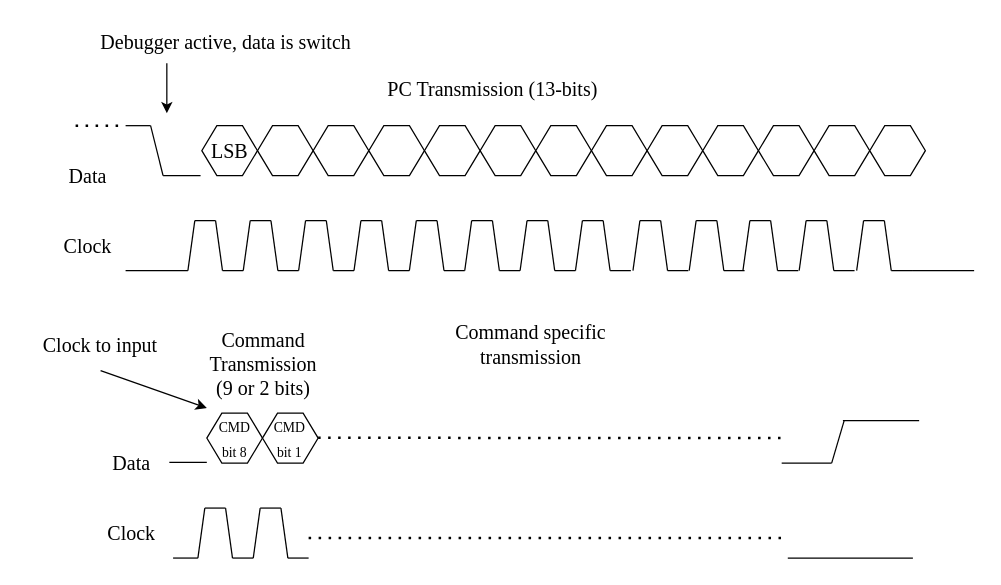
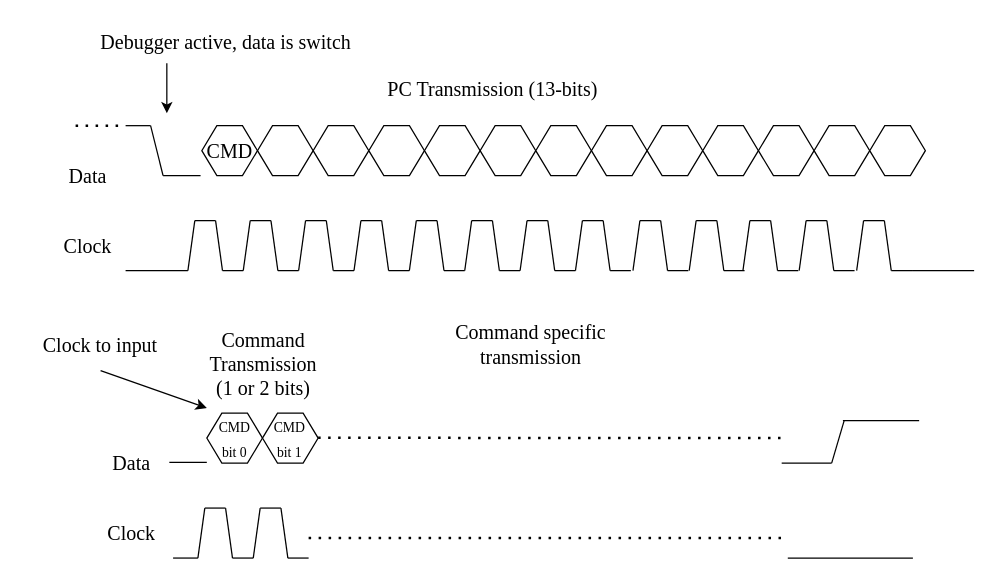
(230, 151) -> (230, 151)
(264, 364) -> (264, 364)
(235, 438) -> (235, 438)
